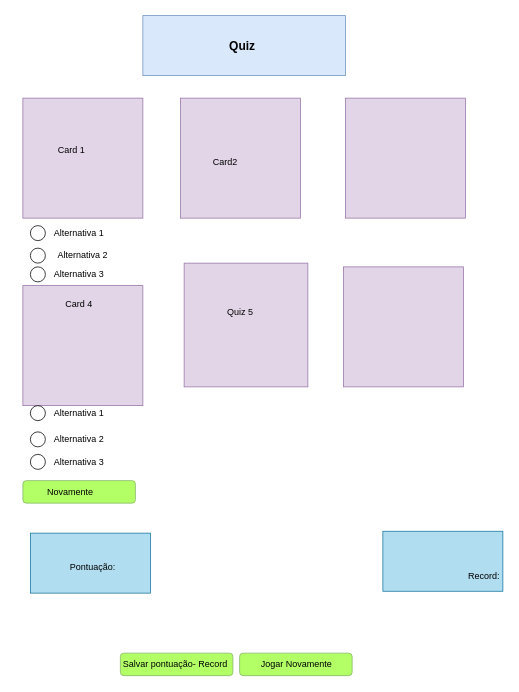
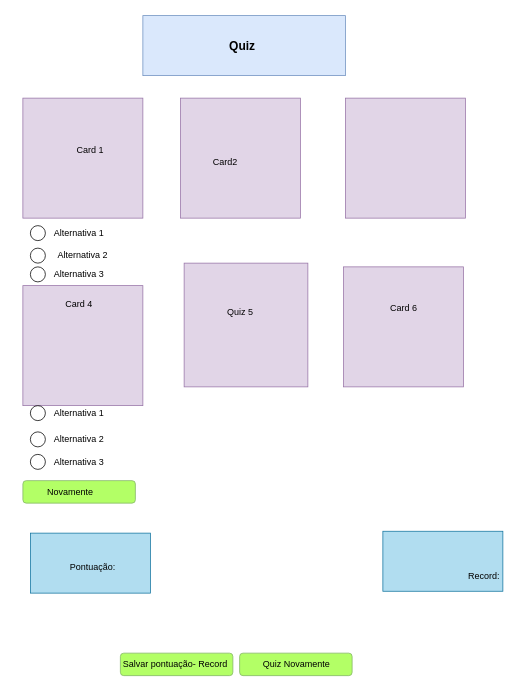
(72, 150) -> (90, 150)
none -> (404, 308)
(297, 664) -> (297, 664)
